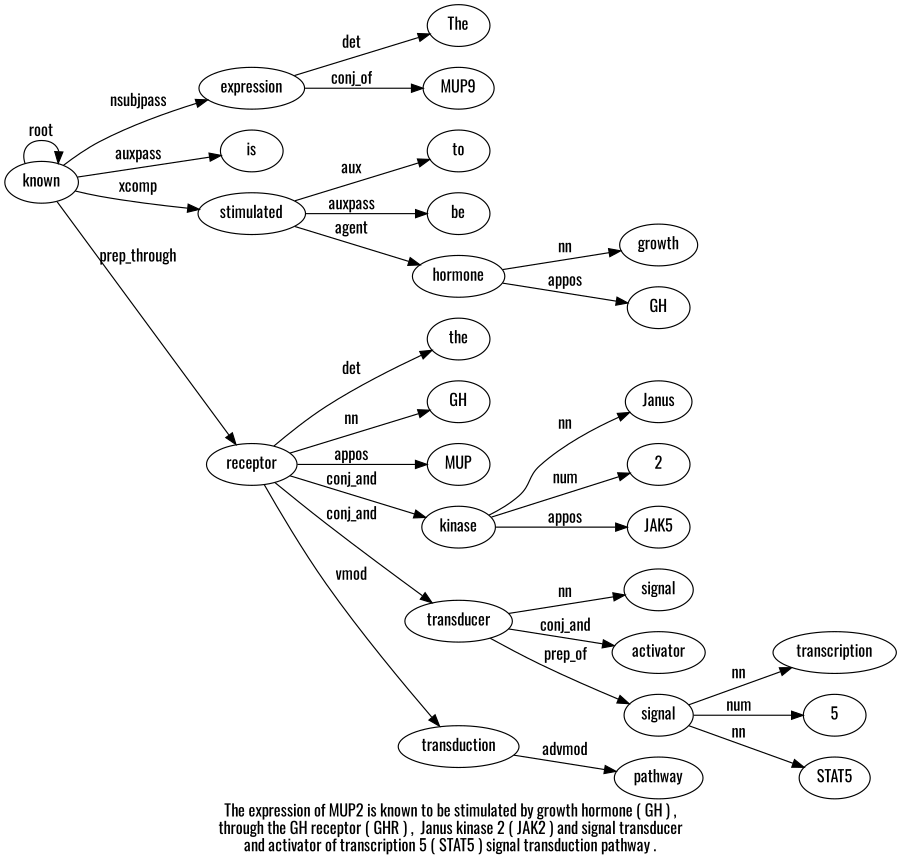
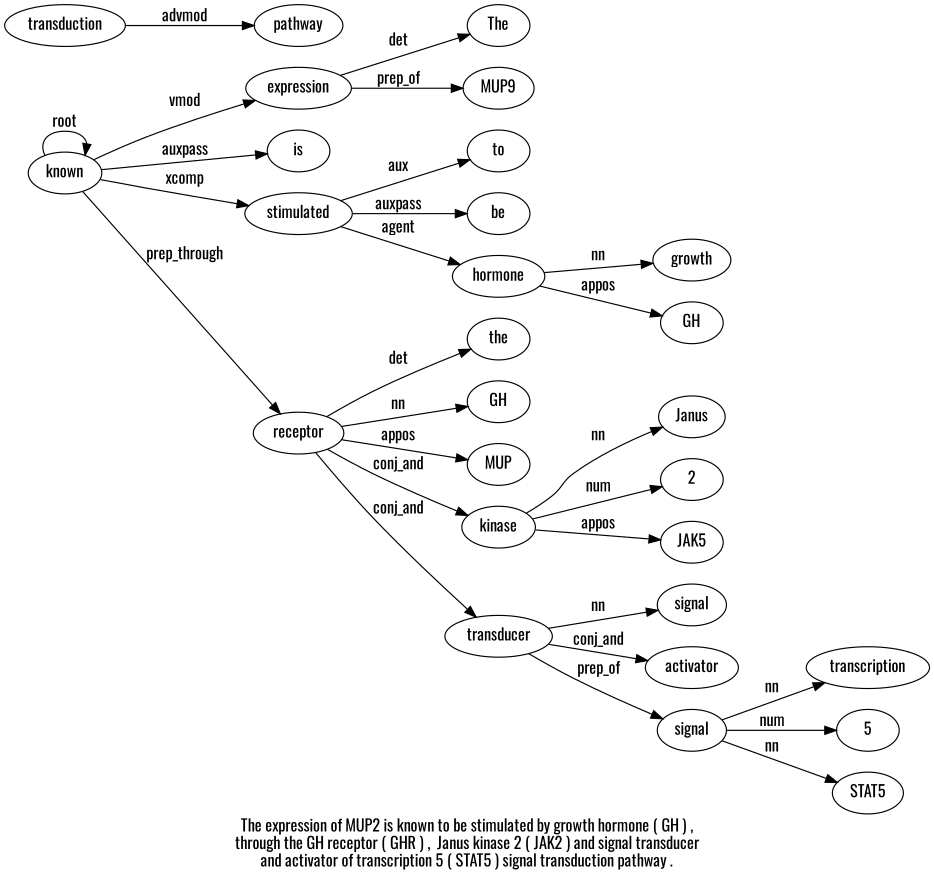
(352, 80) -> (399, 80)
(138, 102) -> (185, 102)
(342, 605) -> none
